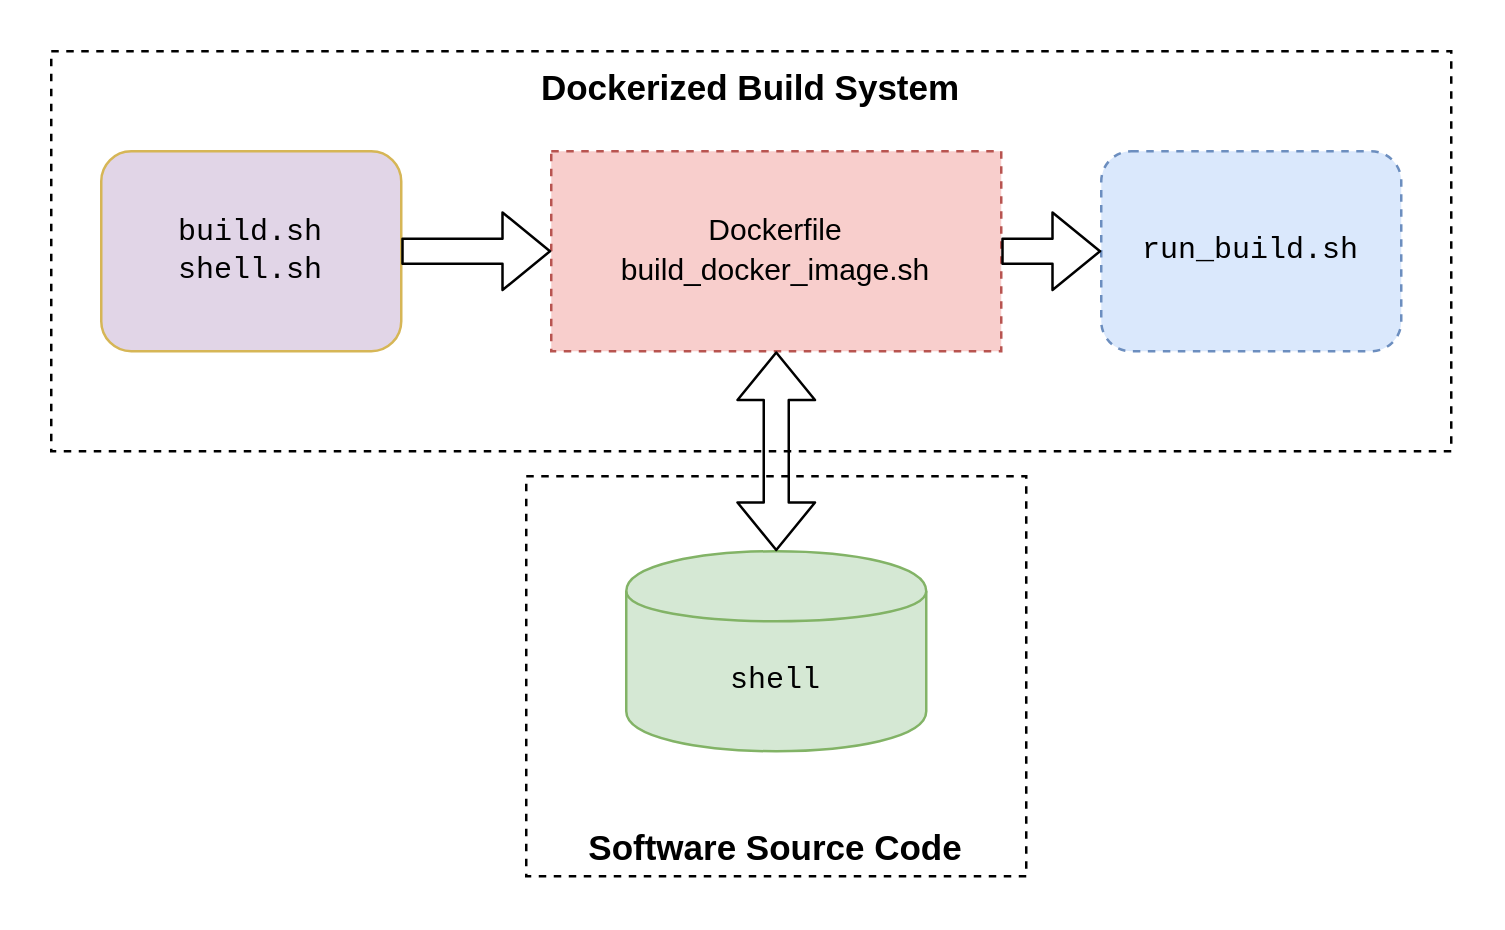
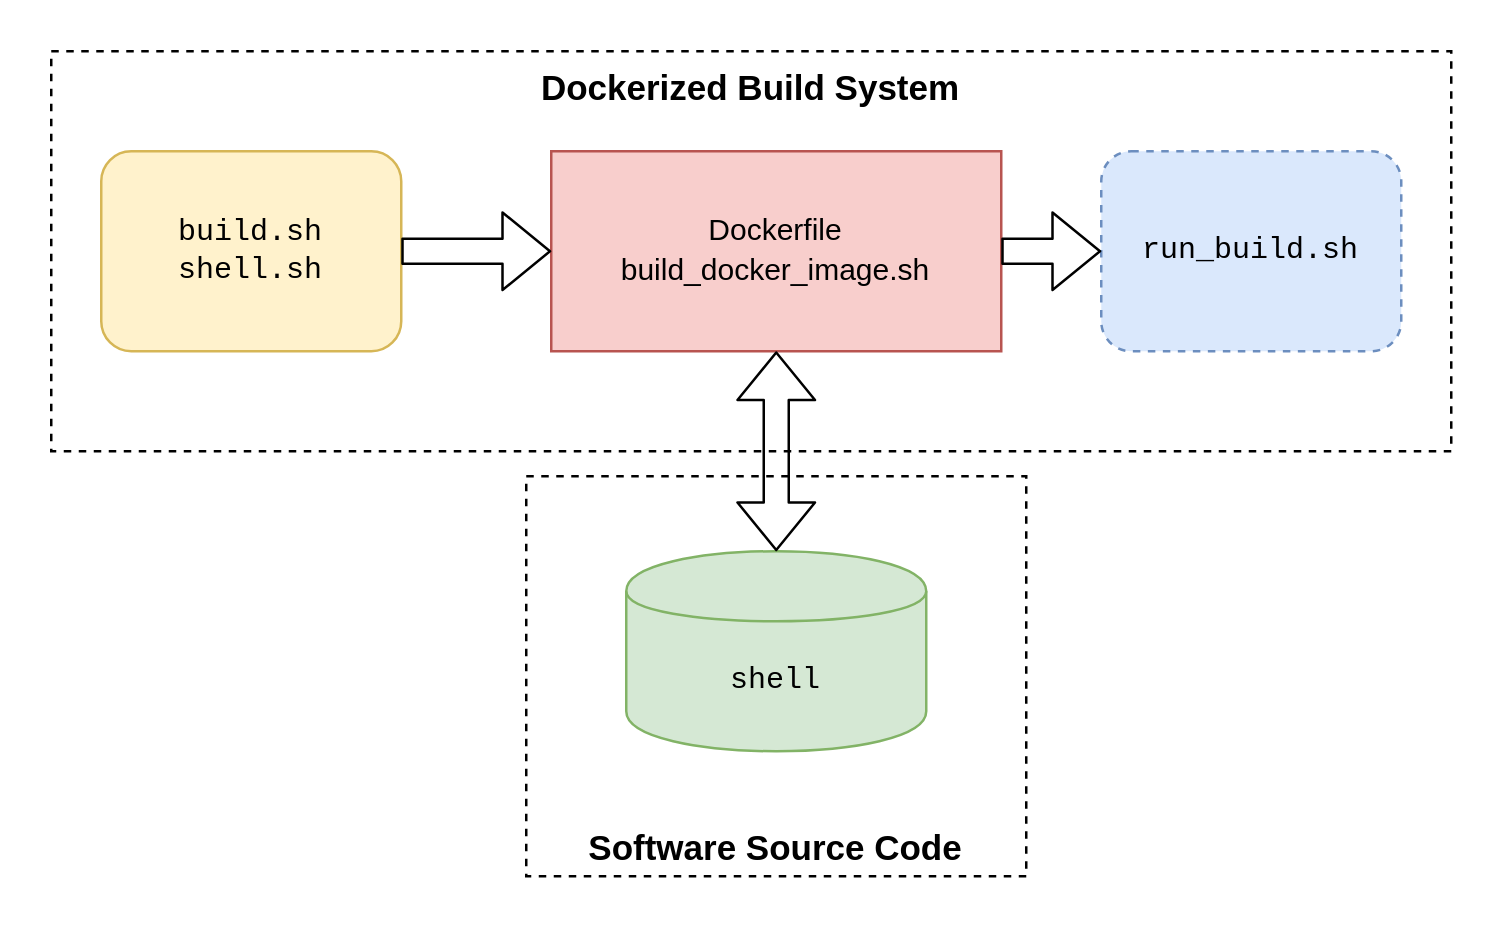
(251, 251) -> (251, 251)
(776, 251) -> (776, 251)
